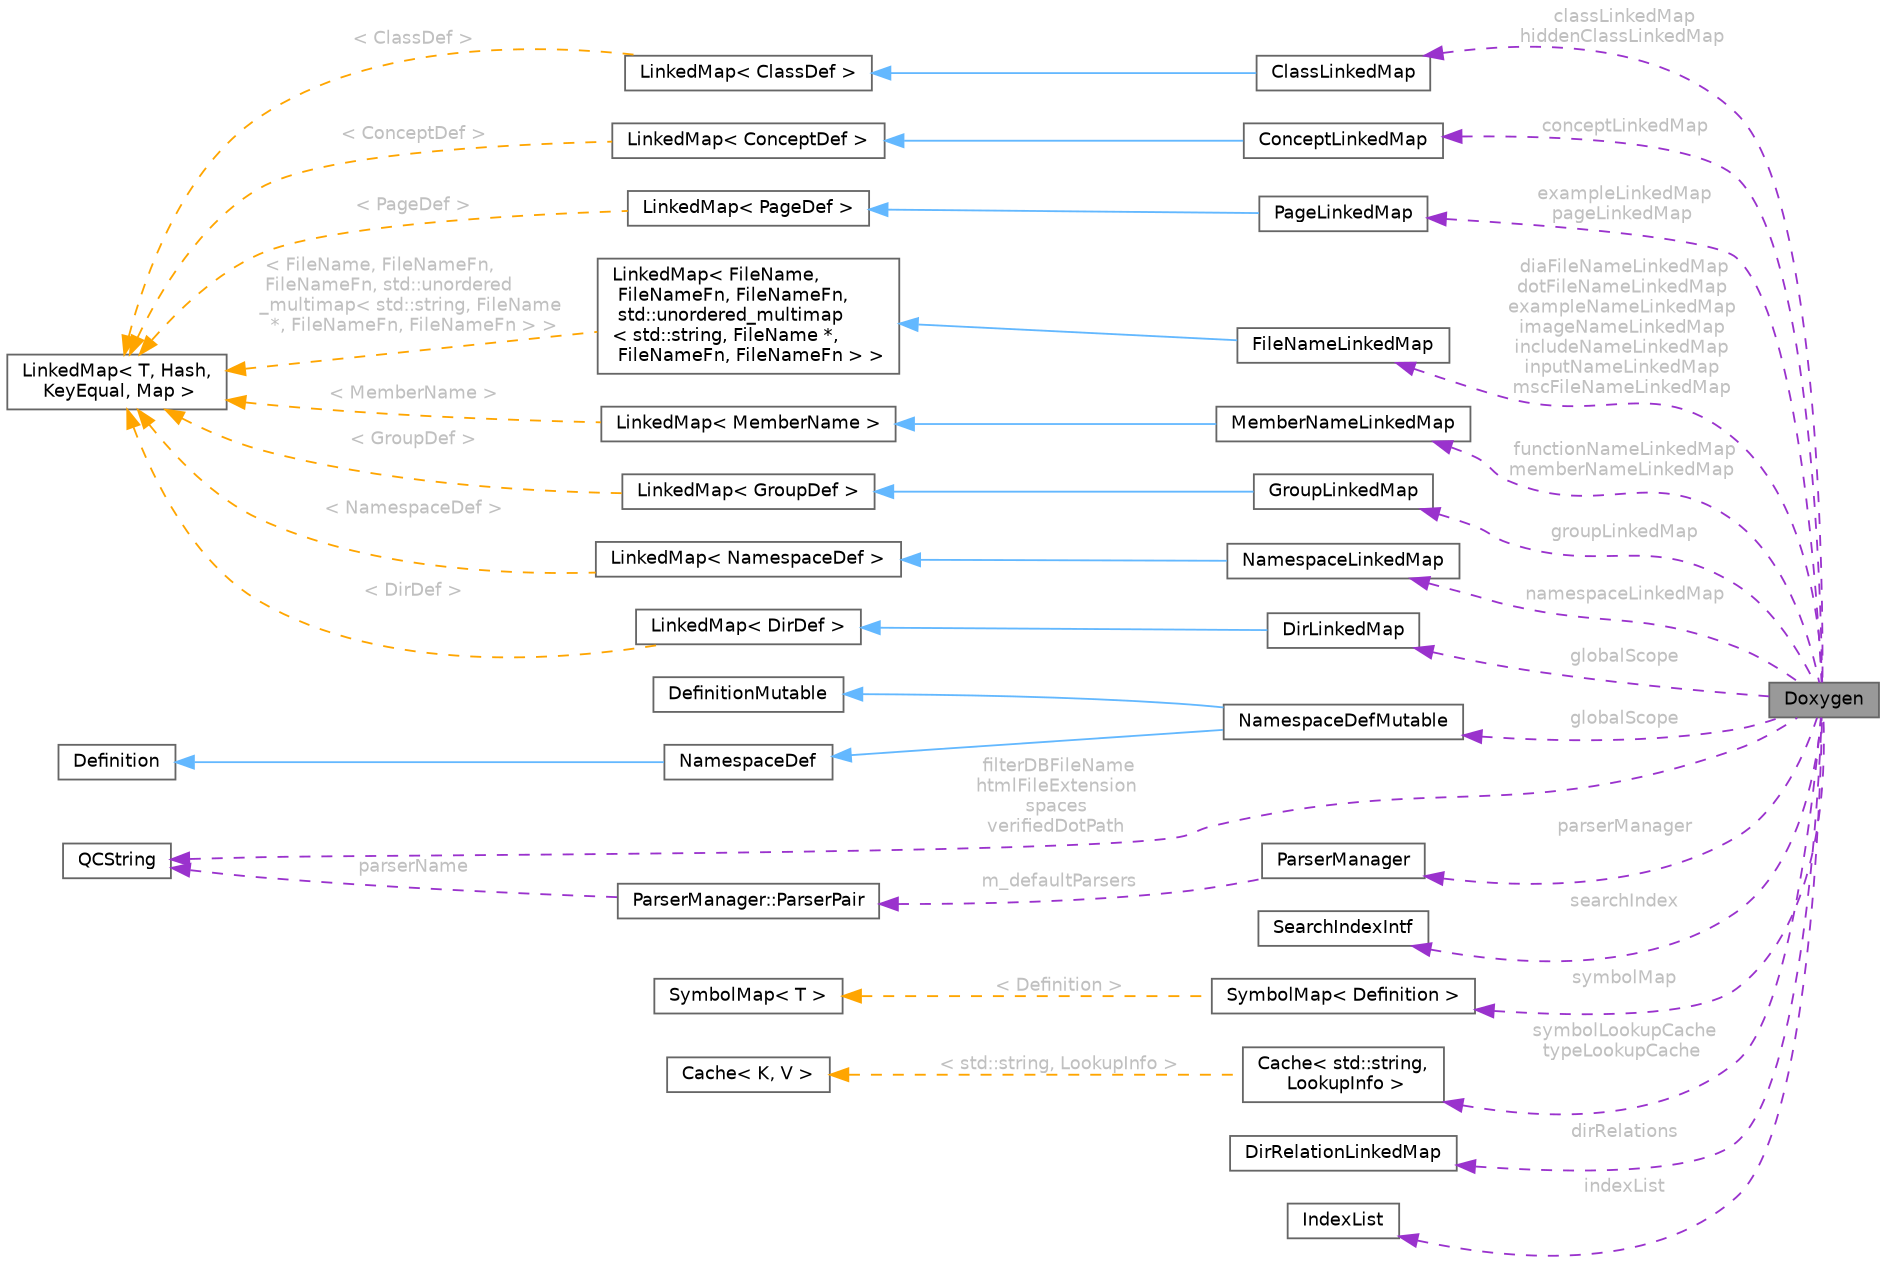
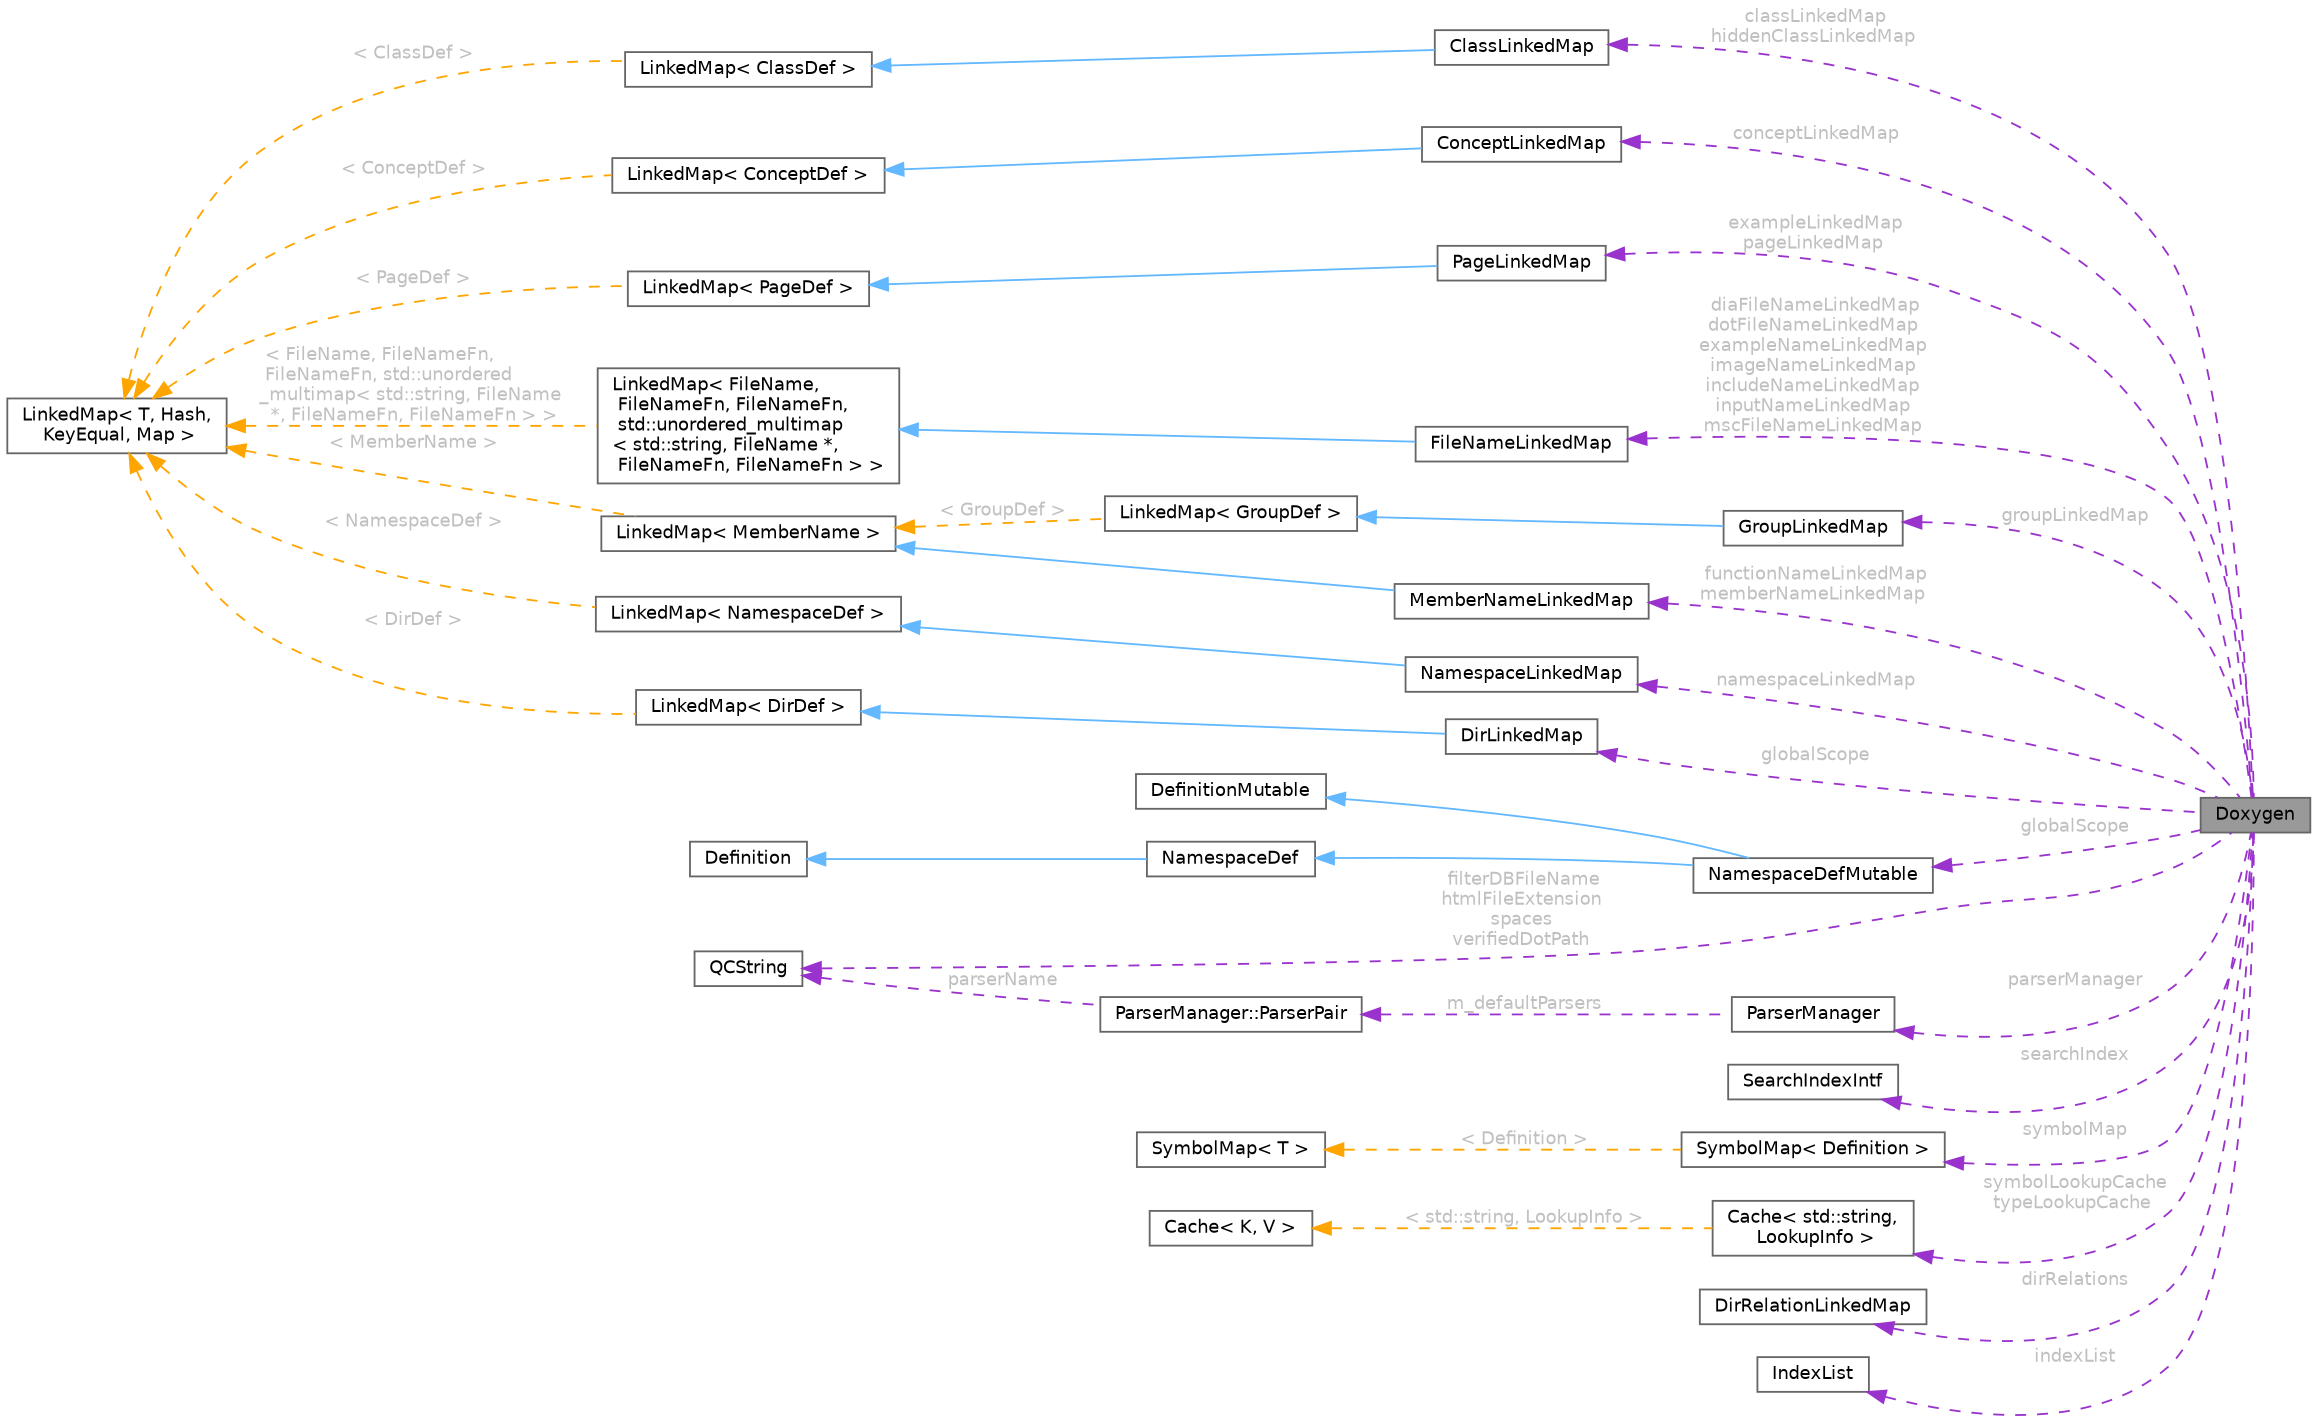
(398, 477) -> (1010, 523)
